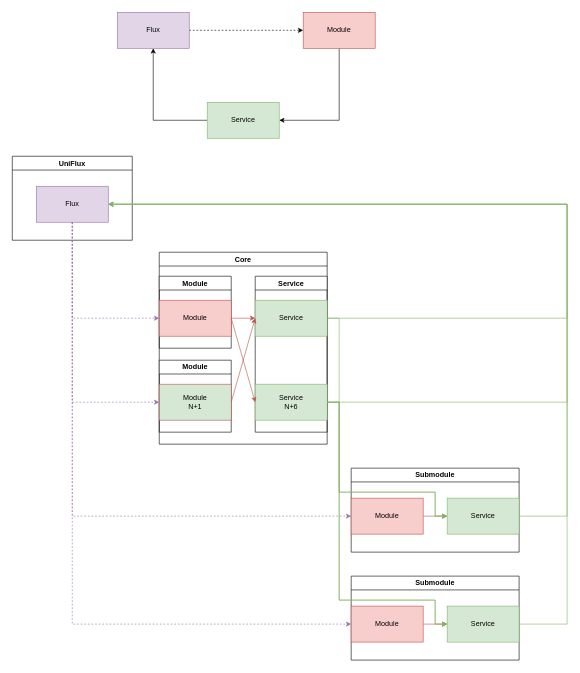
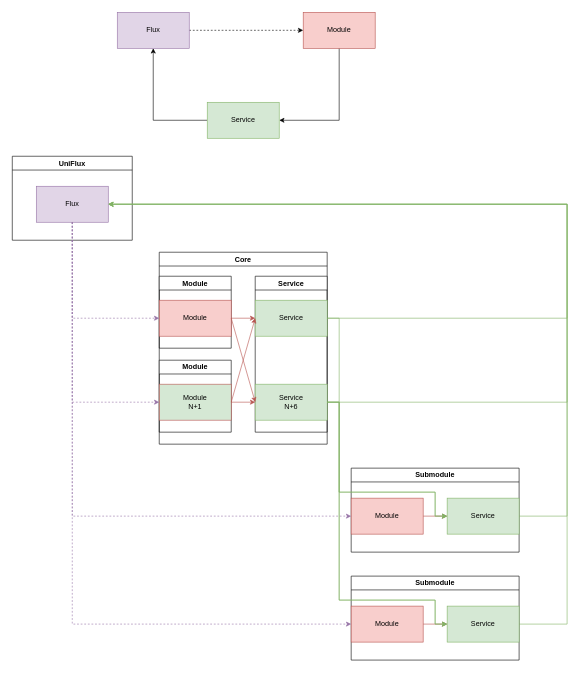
none -> (249, 402)
